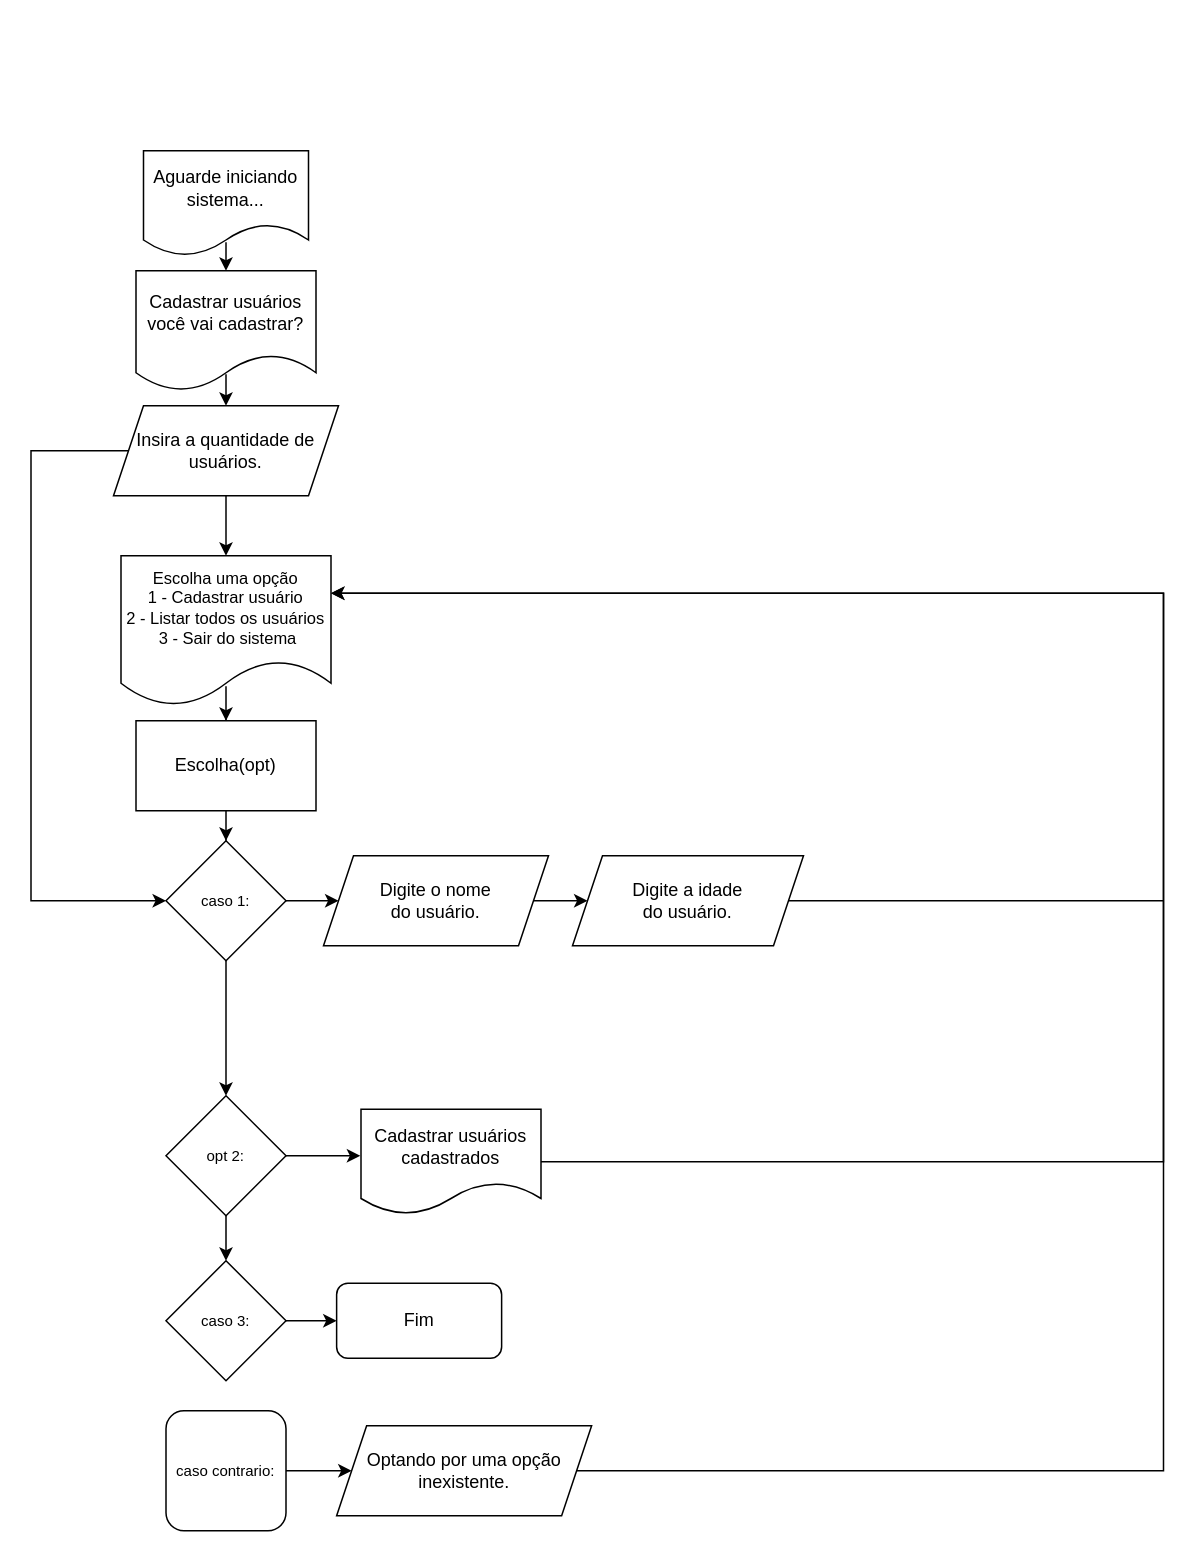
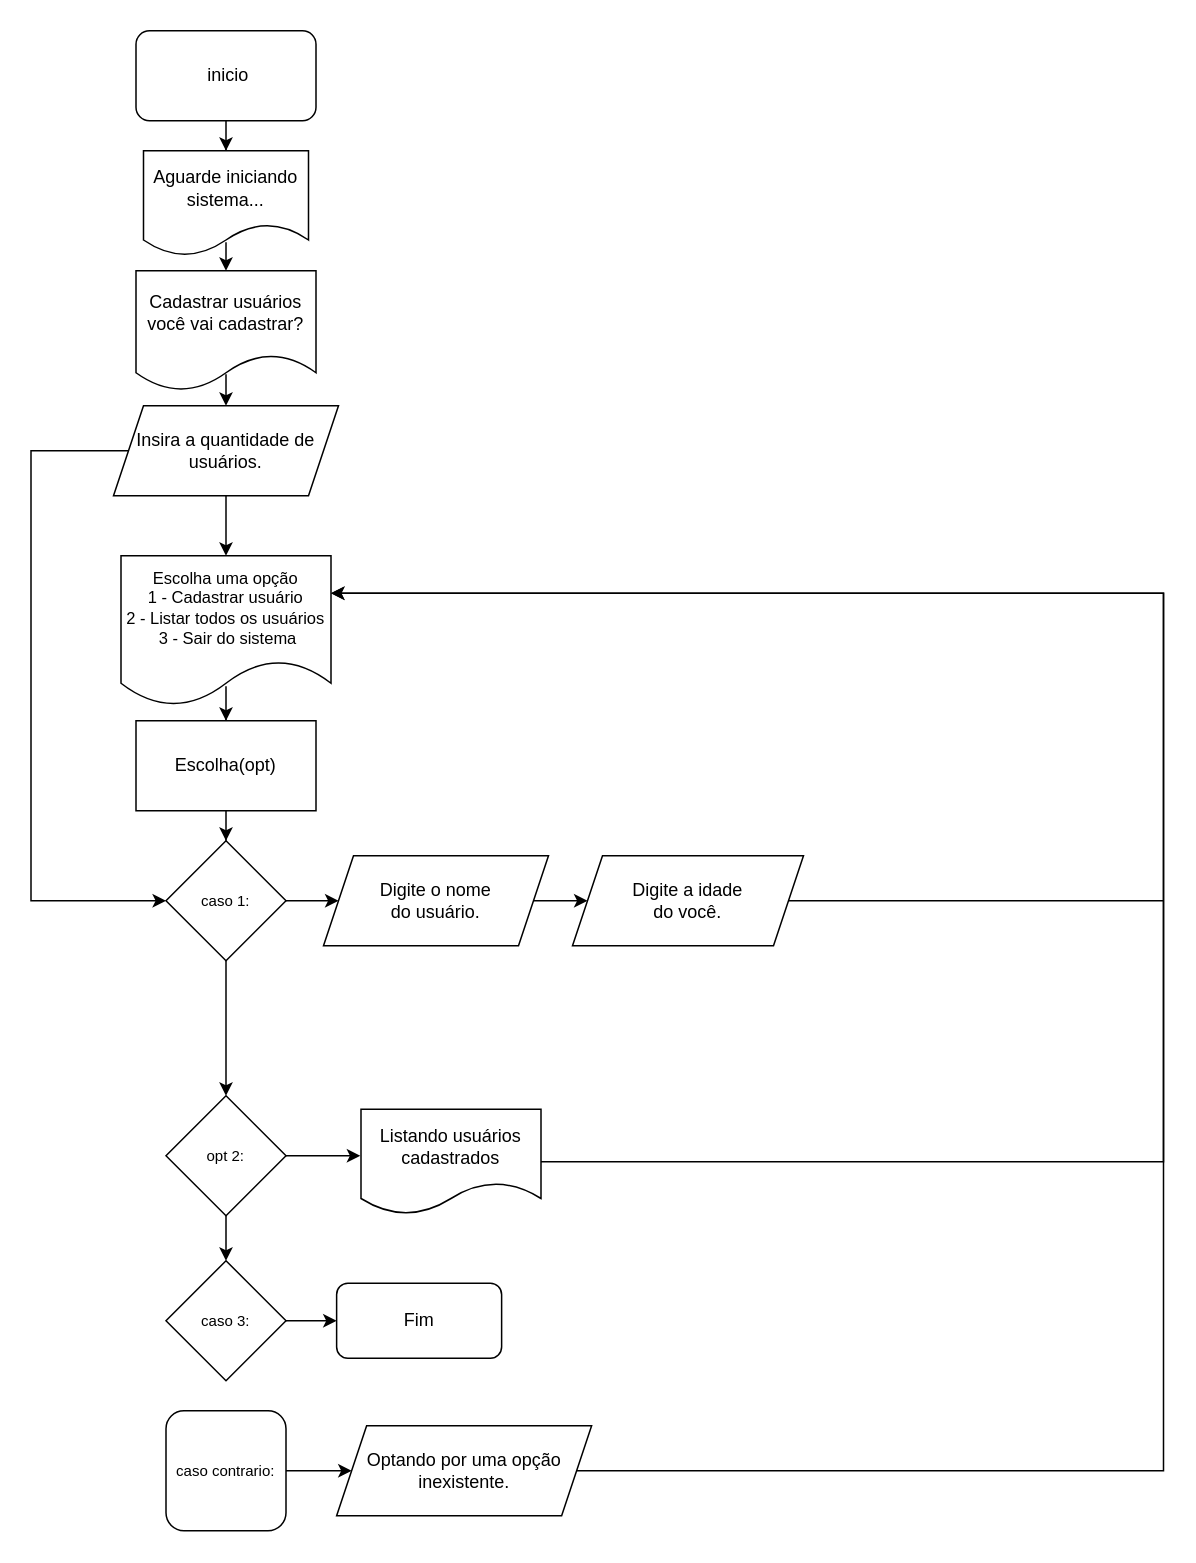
none -> (226, 76)
none -> (226, 141)
(688, 901) -> (688, 901)
(451, 1147) -> (451, 1147)
